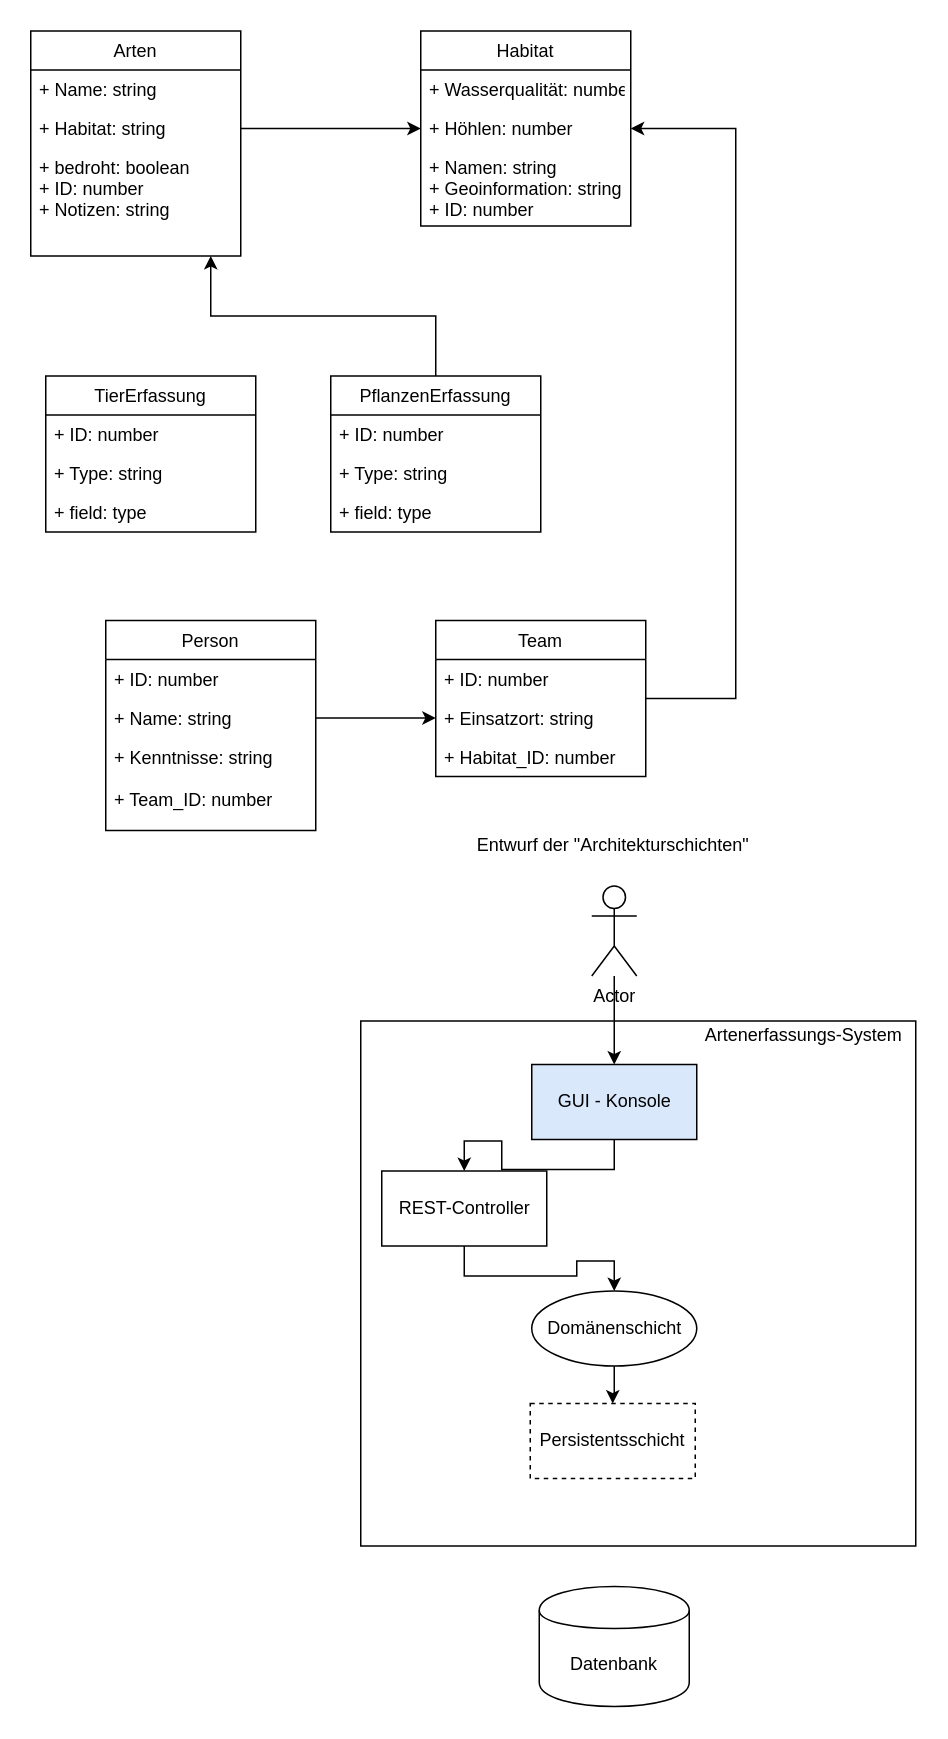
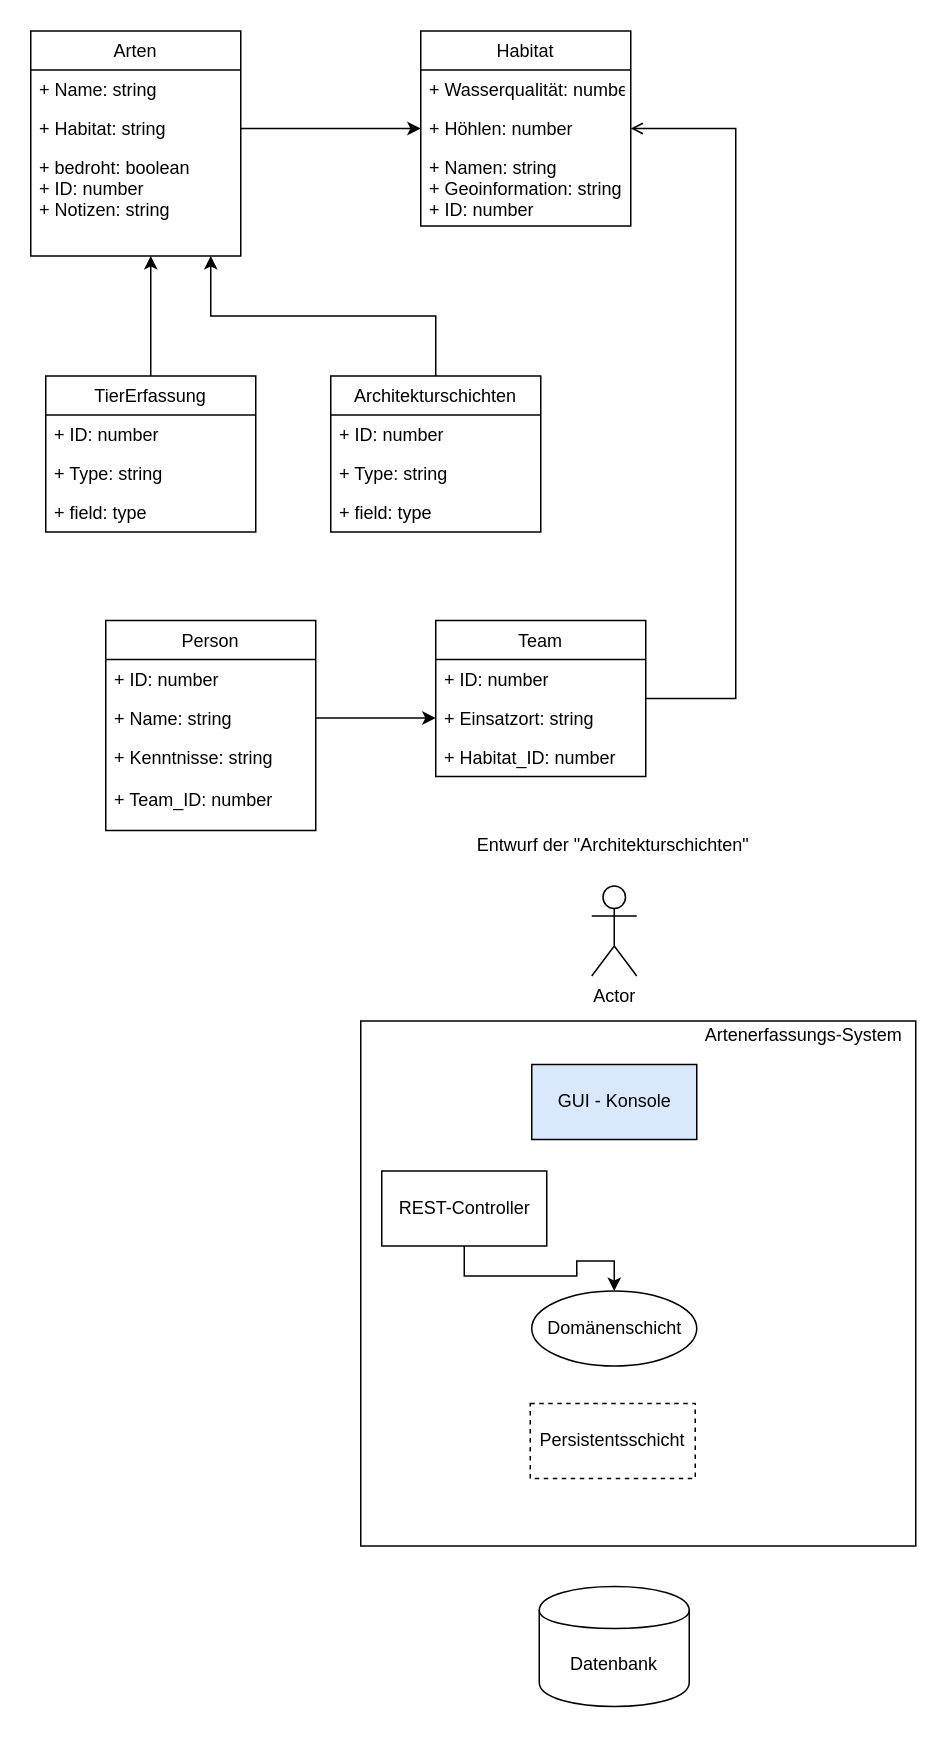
(642, 128) -> (639, 128)
none -> (151, 320)
(435, 396) -> (435, 396)
(614, 1015) -> none
(531, 1169) -> none
(614, 1382) -> none
